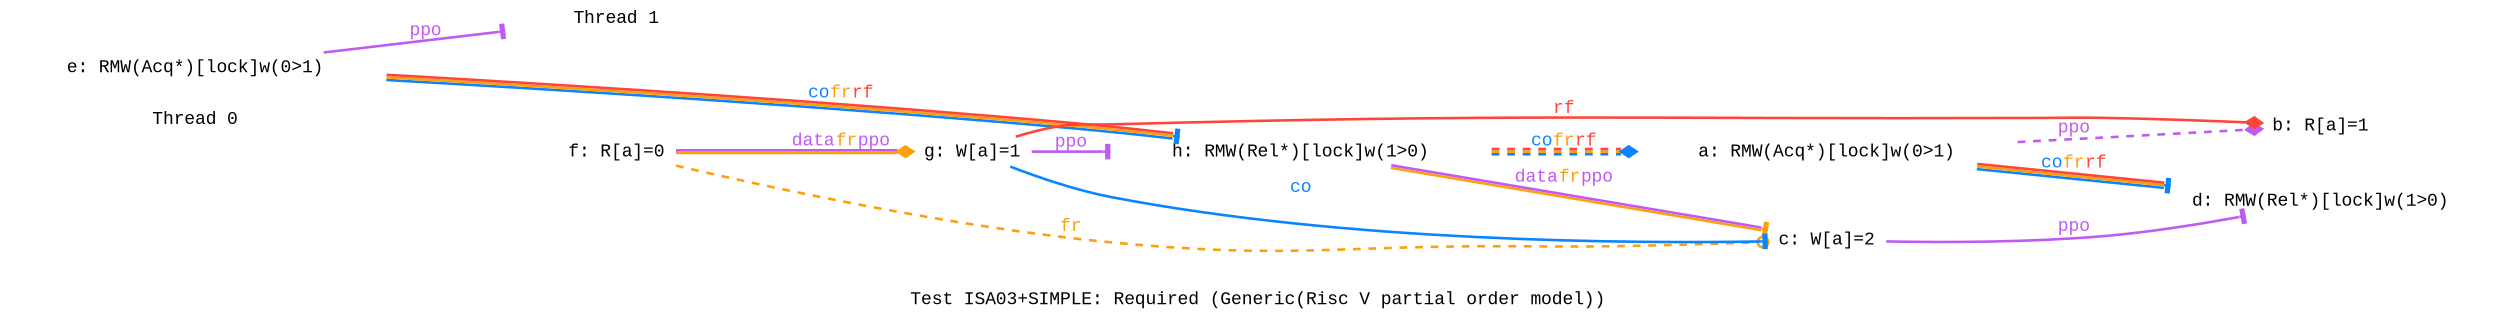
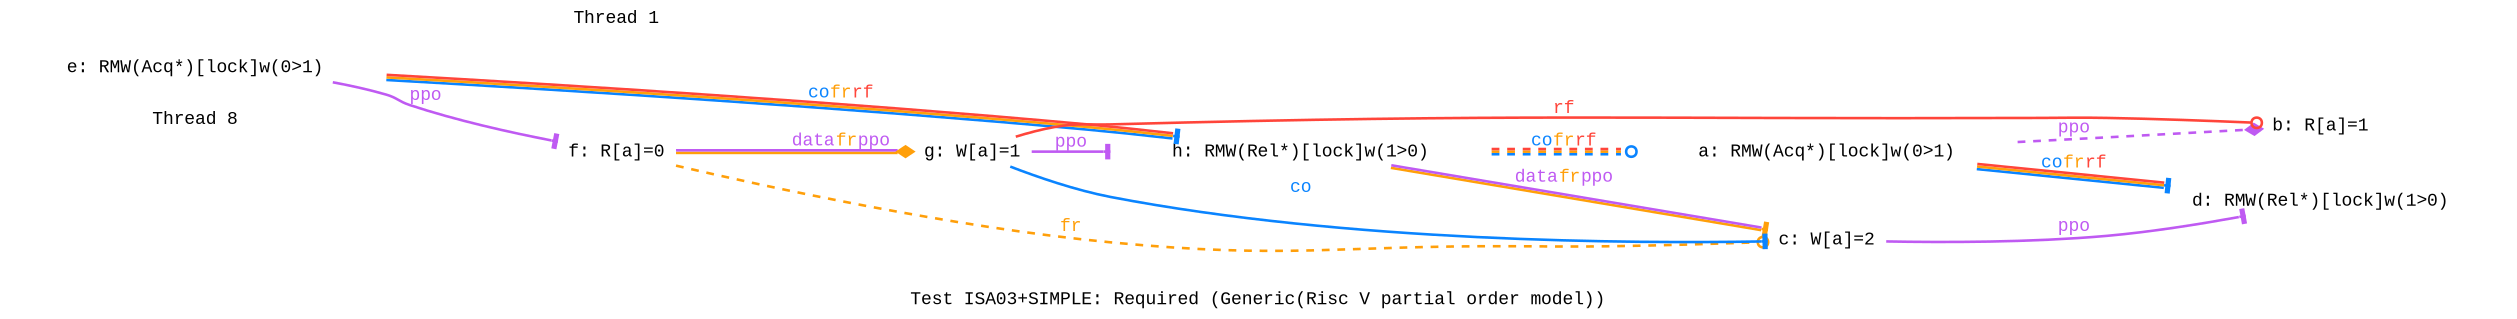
(411, 42) -> (441, 115)
(1633, 118) -> (1633, 118)
(196, 119) -> (196, 119)
(1556, 152) -> (1556, 152)
